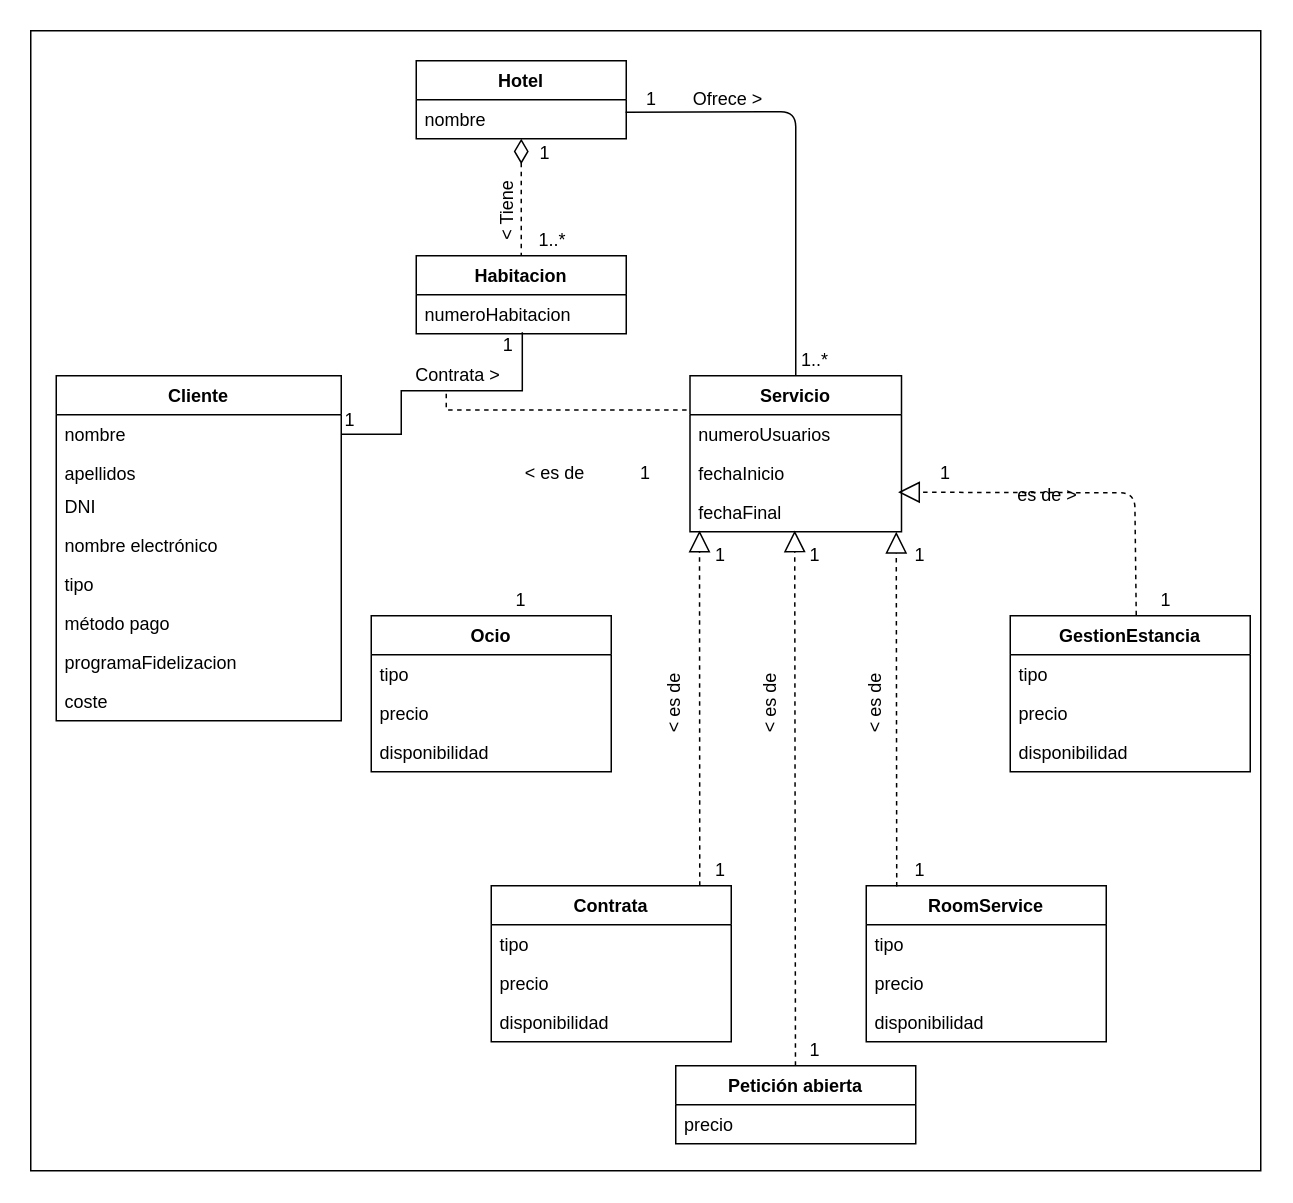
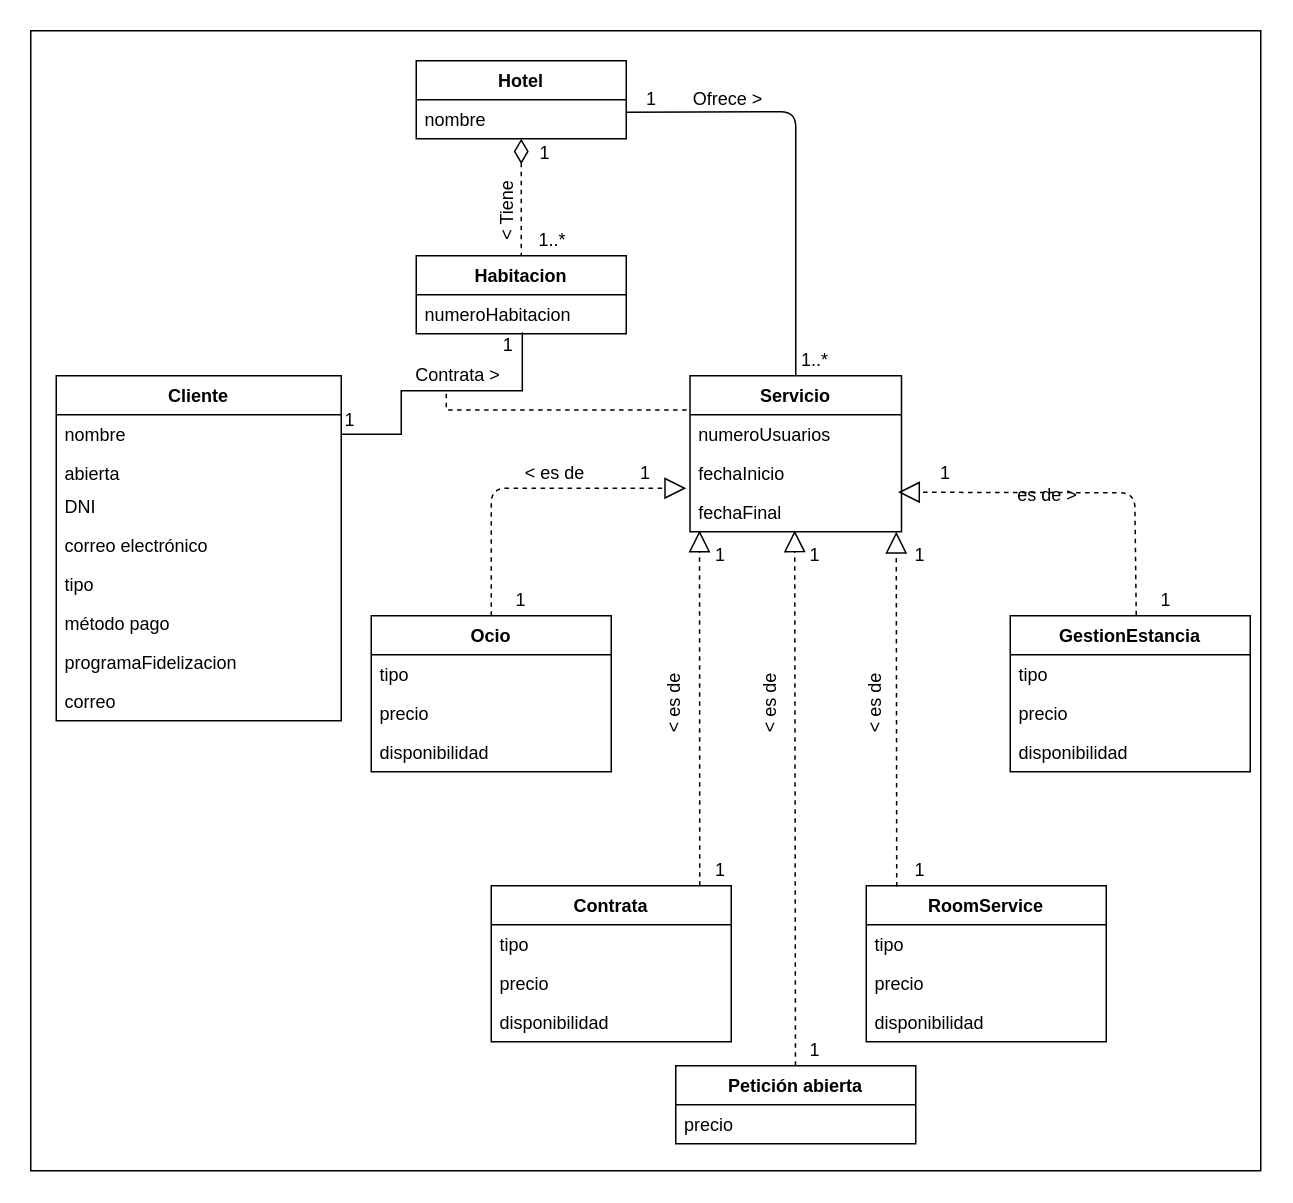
(103, 474) -> (97, 474)
none -> (519, 488)
(148, 546) -> (148, 546)
(90, 702) -> (95, 702)
